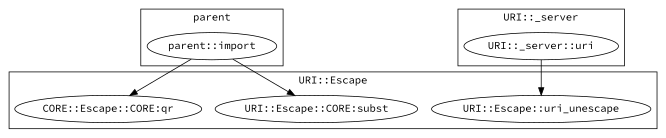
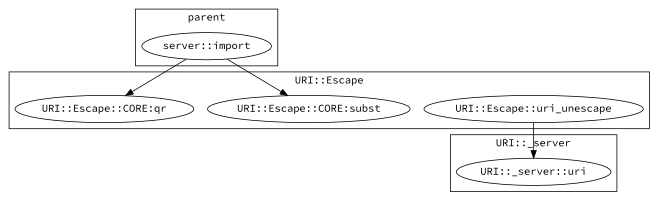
(212, 46) -> (207, 46)
(541, 77) -> (534, 139)
(108, 109) -> (104, 109)
